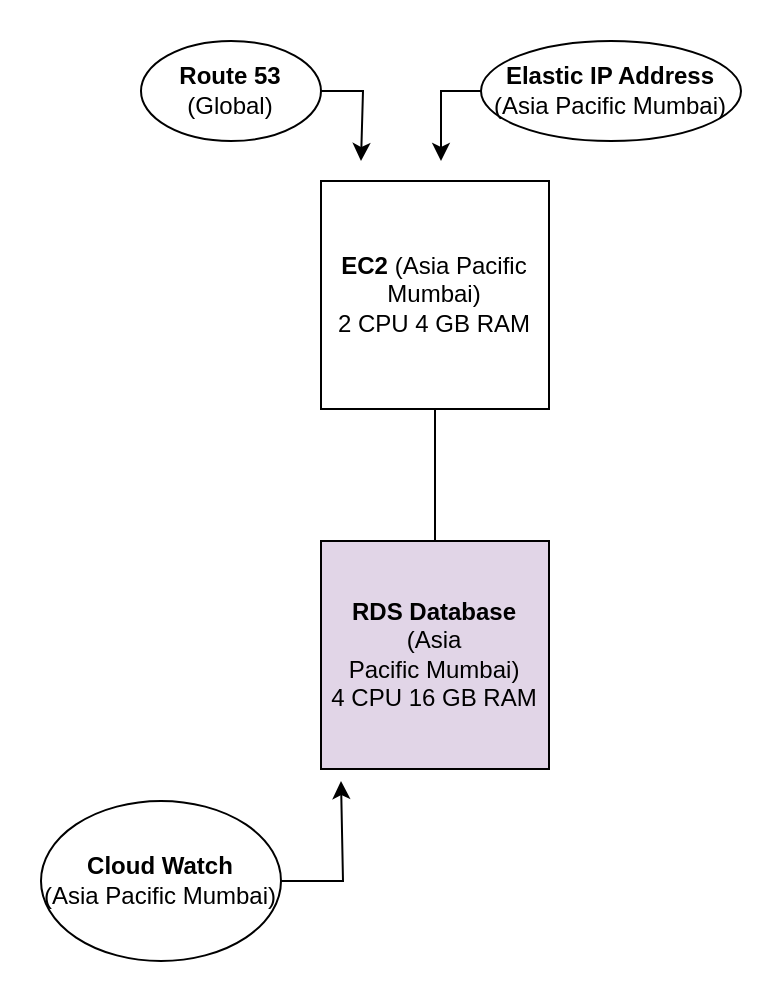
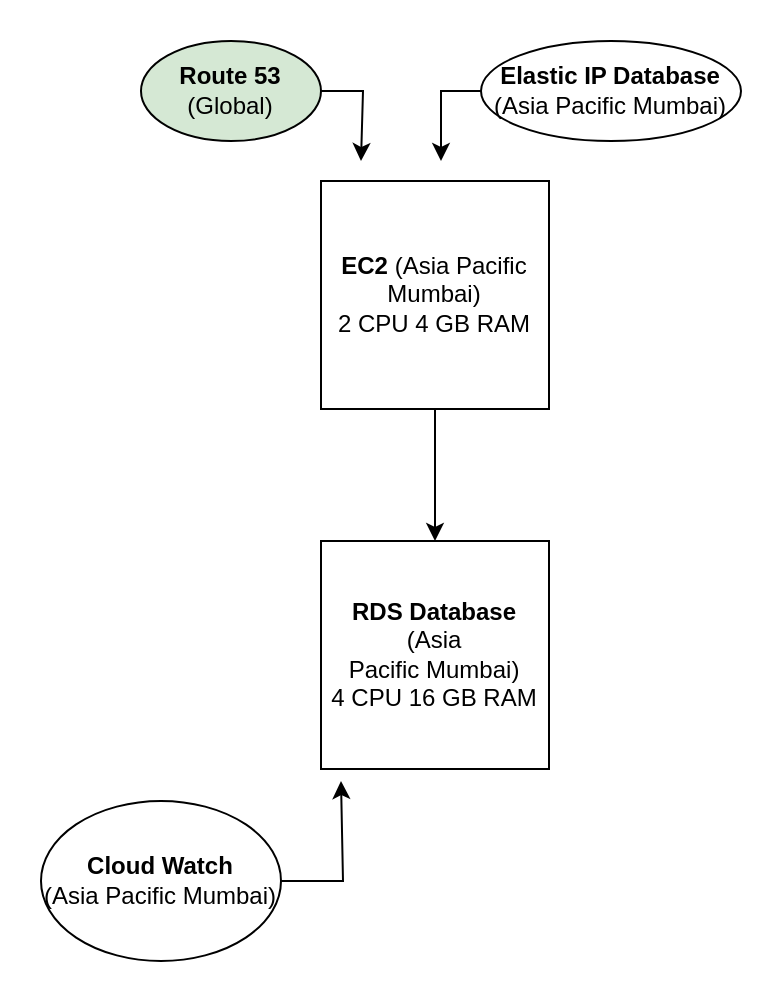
(231, 91) -> (231, 91)
(611, 91) -> (611, 91)
(435, 531) -> (435, 526)
(435, 655) -> (435, 655)
